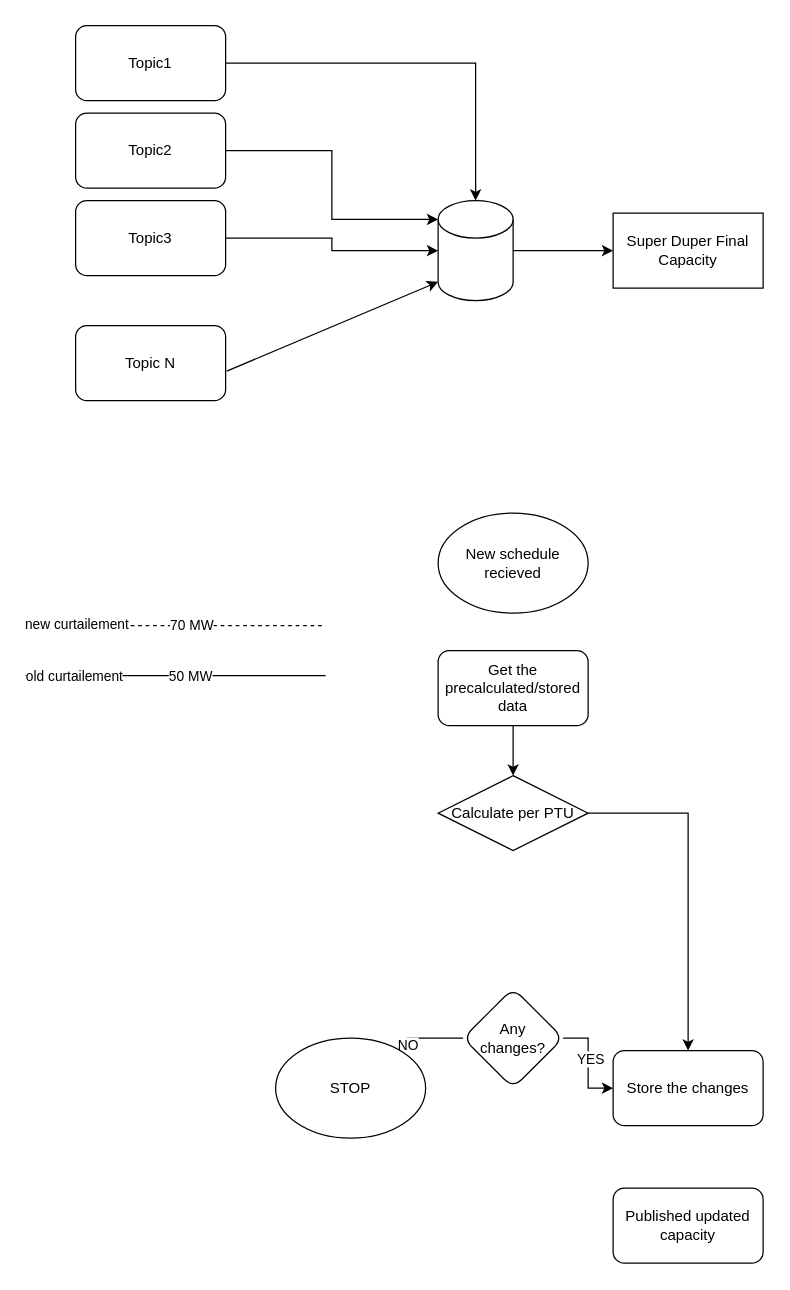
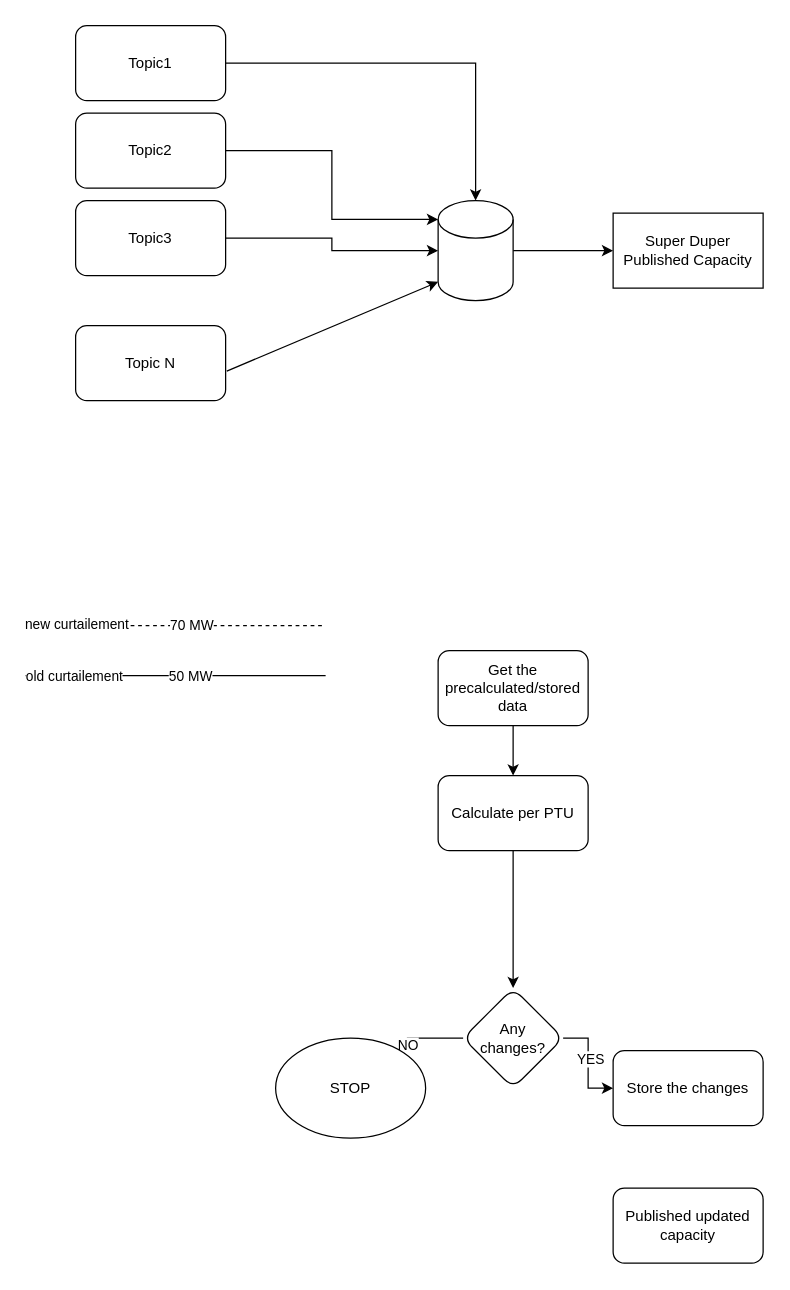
(688, 251) -> (688, 251)
(513, 563) -> none
(513, 813) -> (513, 813)
(688, 877) -> (513, 915)
